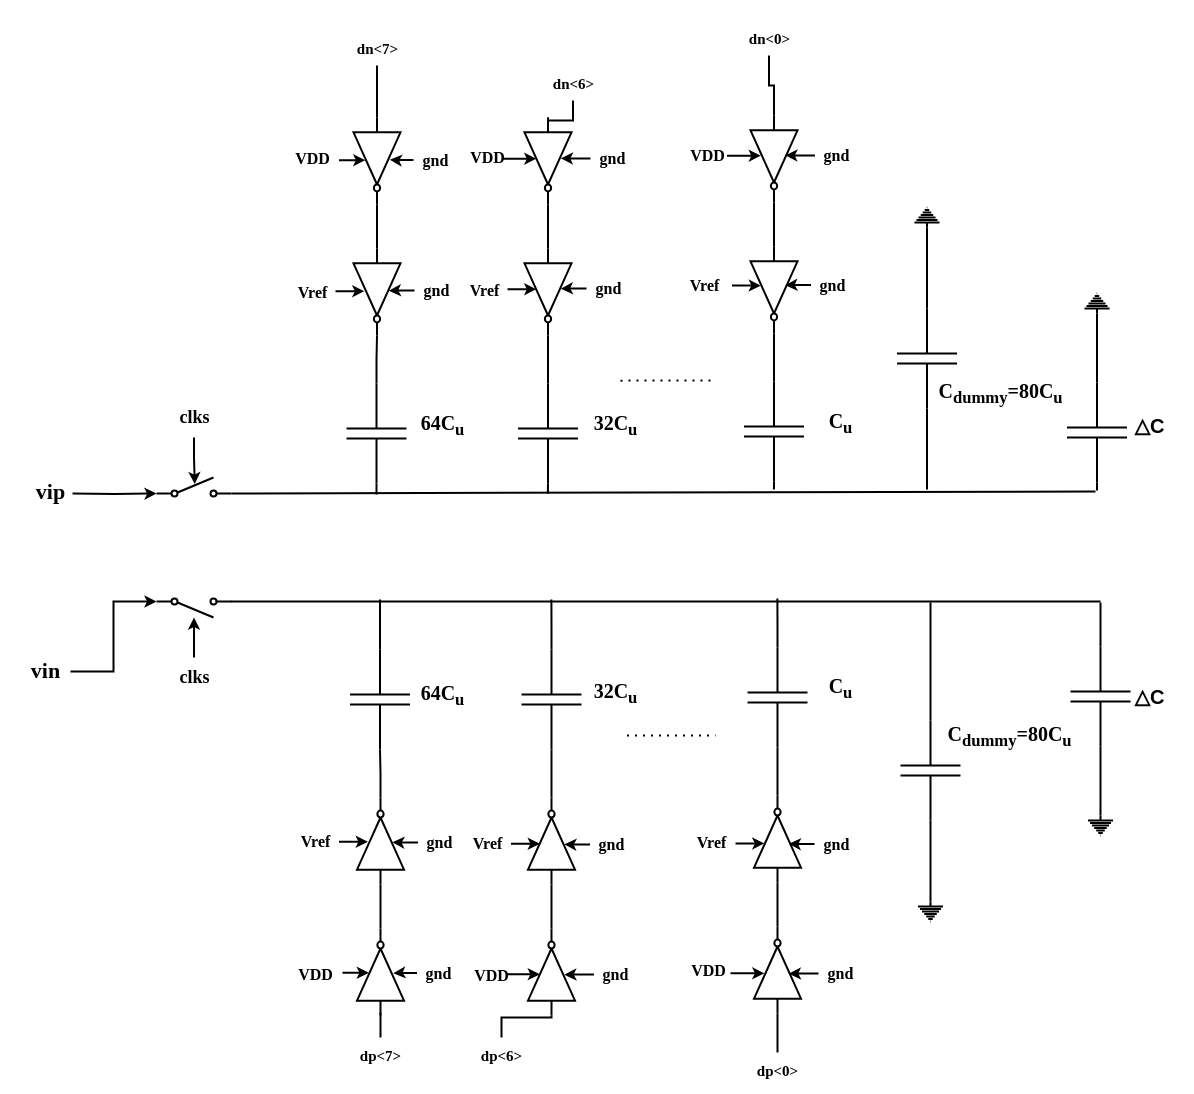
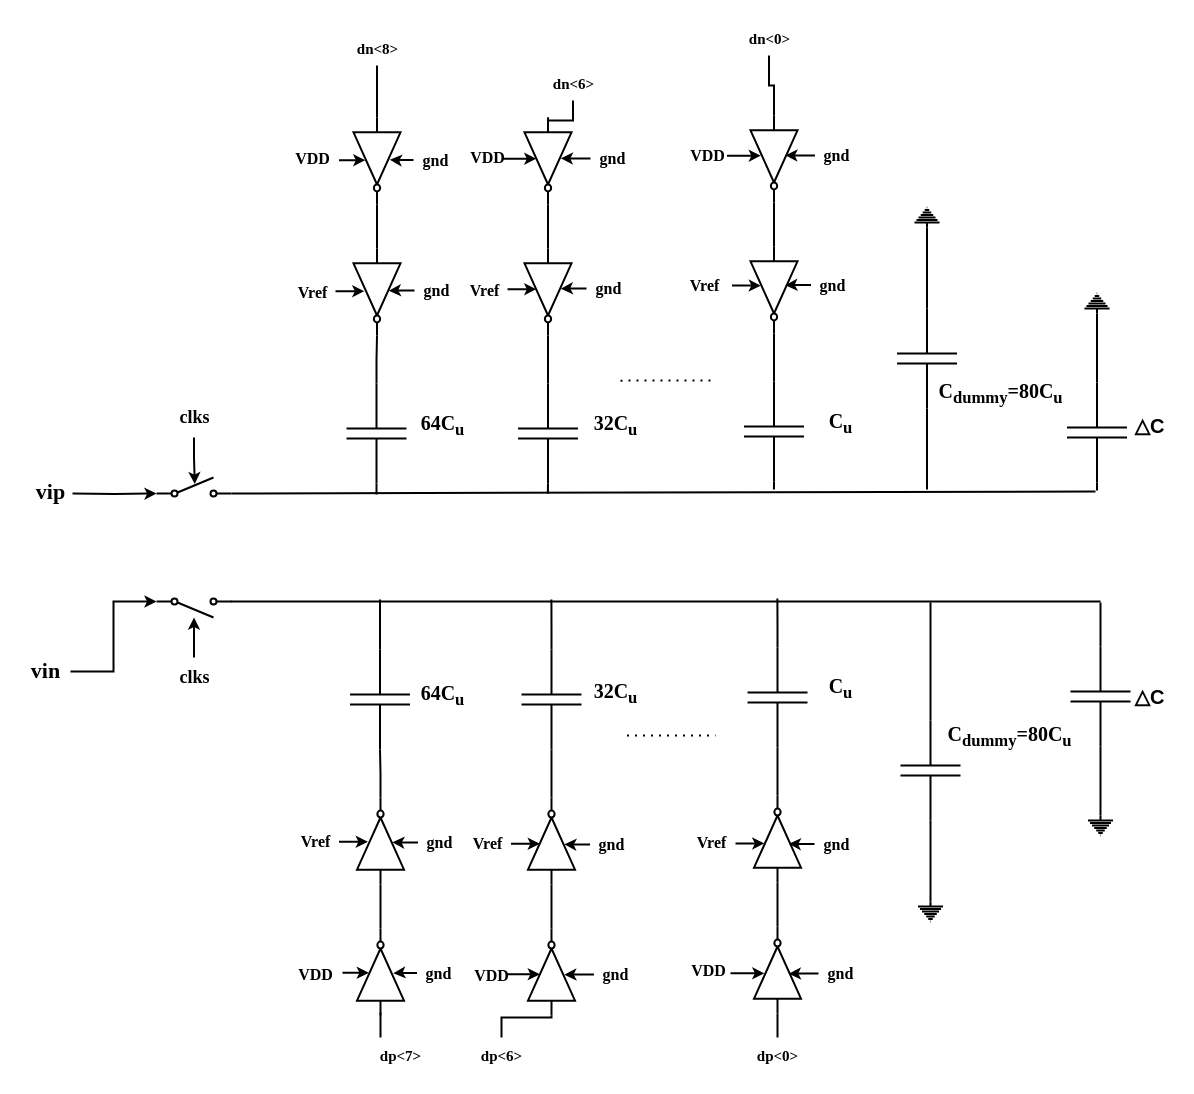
(378, 49) -> (378, 49)
(381, 1055) -> (401, 1055)
(778, 1070) -> (778, 1055)
